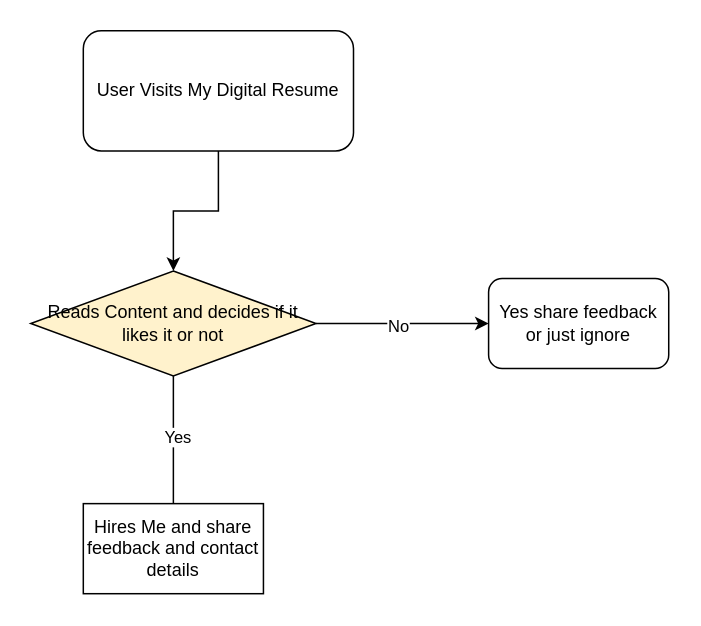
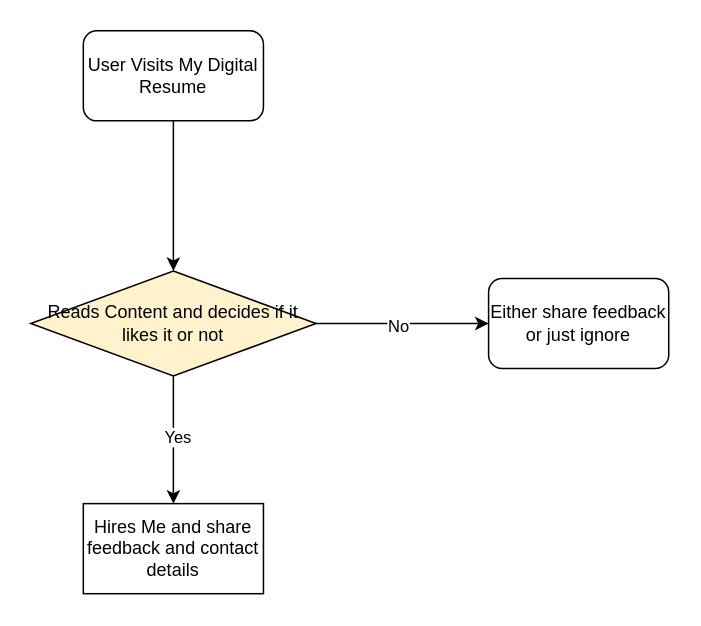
(218, 91) -> (173, 76)
(578, 323) -> (578, 323)
(173, 496) -> (173, 492)
